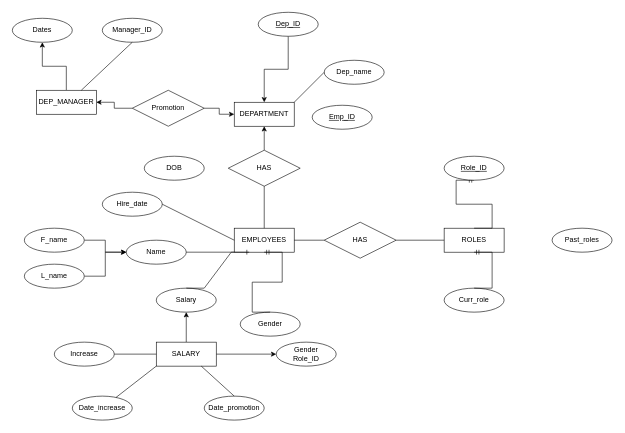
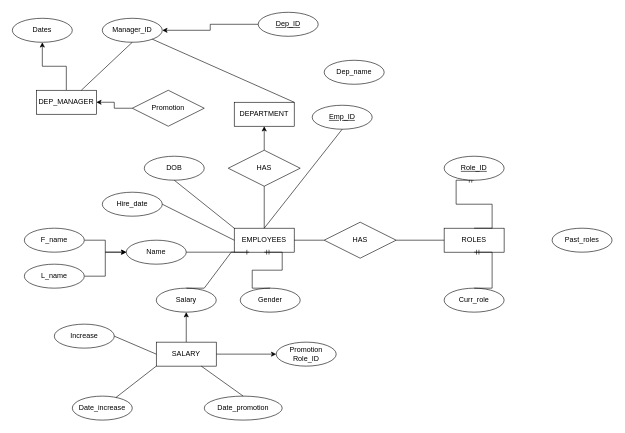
(309, 87) -> (224, 71)
(264, 91) -> (210, 24)
(220, 114) -> none
none -> (304, 178)
none -> (204, 204)
(270, 324) -> (270, 300)
(84, 354) -> (84, 336)
(306, 354) -> (306, 354)
(234, 408) -> (243, 408)
